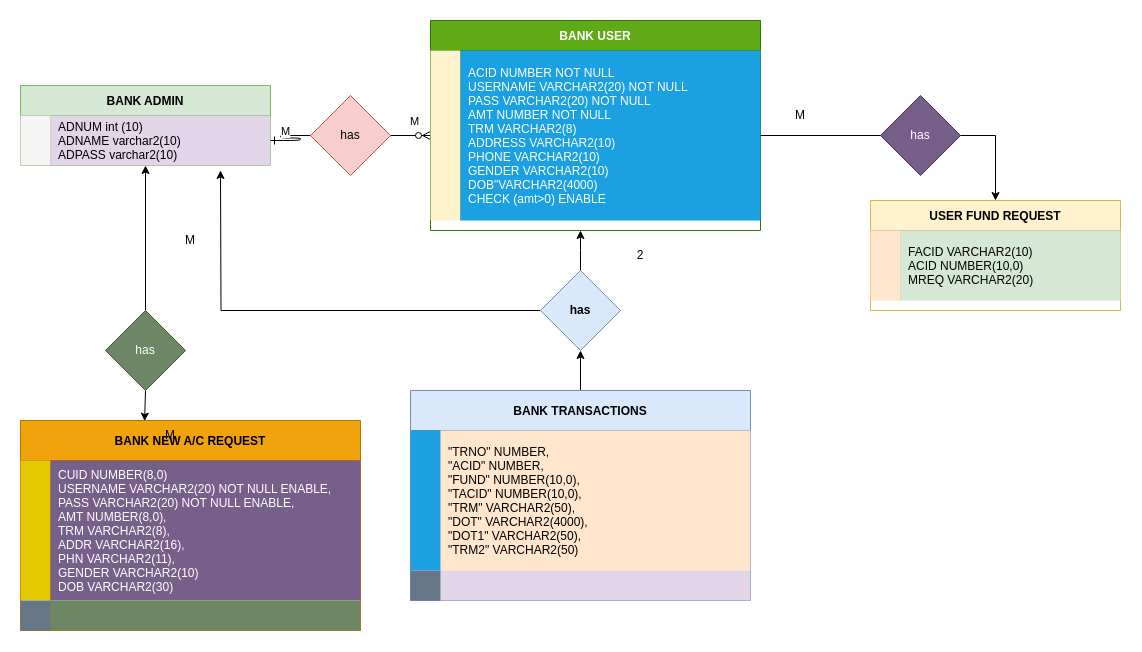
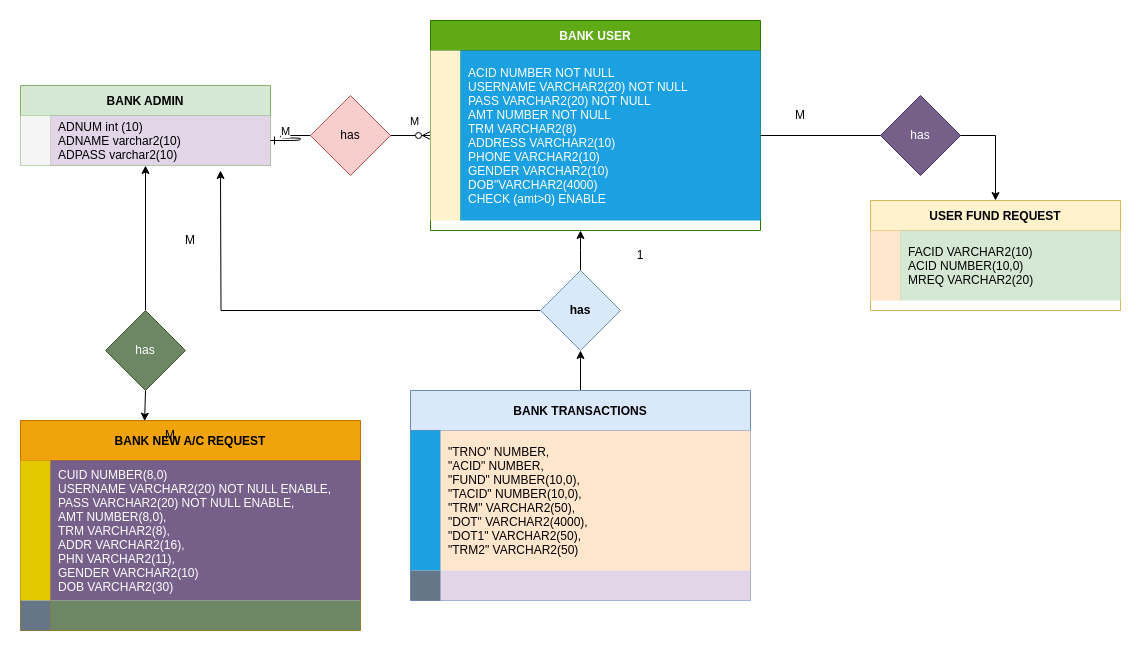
(641, 256) -> (641, 256)
